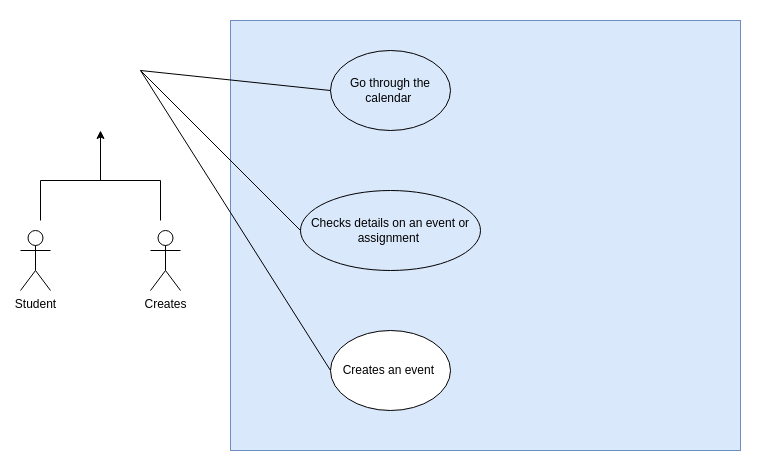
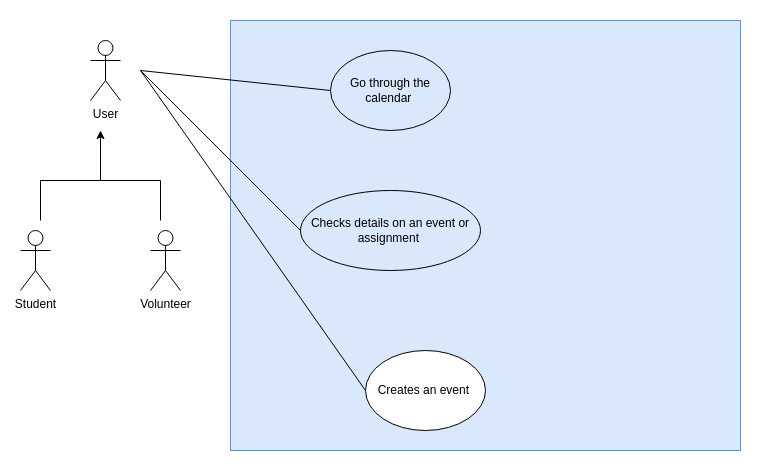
none -> (106, 71)
(166, 305) -> (166, 305)
(391, 371) -> (426, 391)
